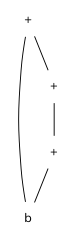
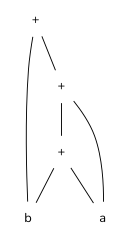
none -> (103, 218)
